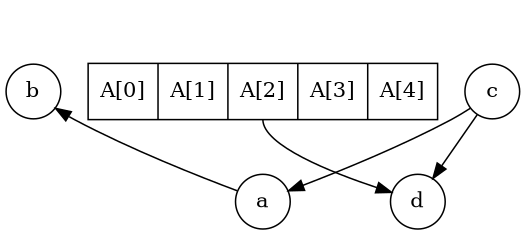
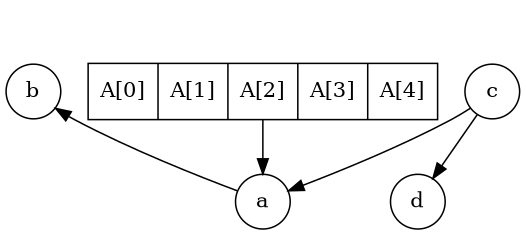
(313, 163) -> (263, 139)
